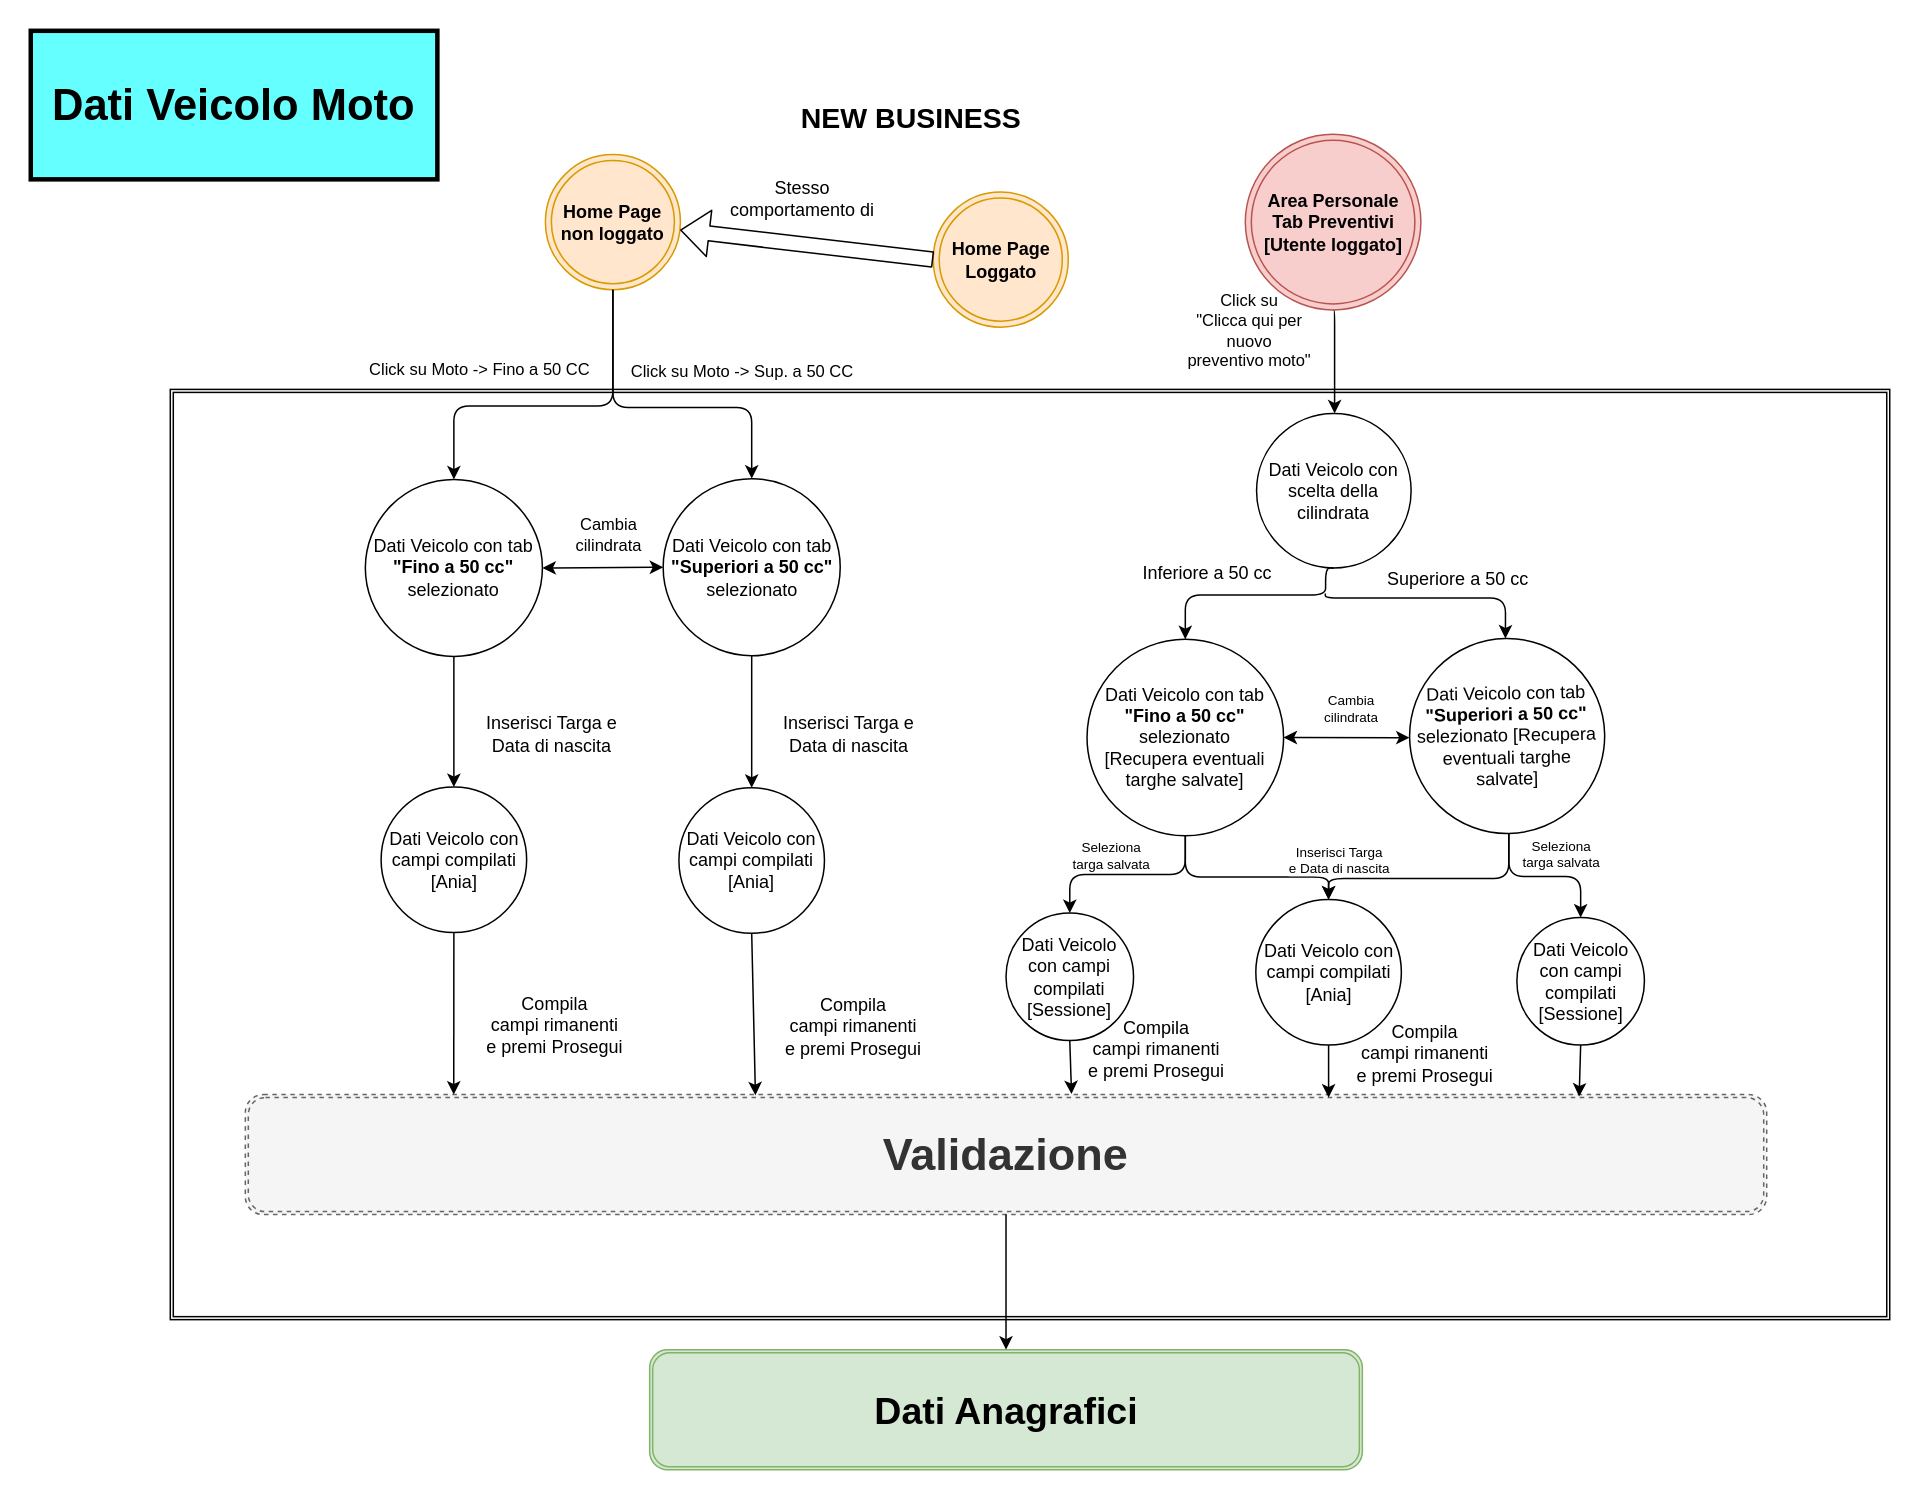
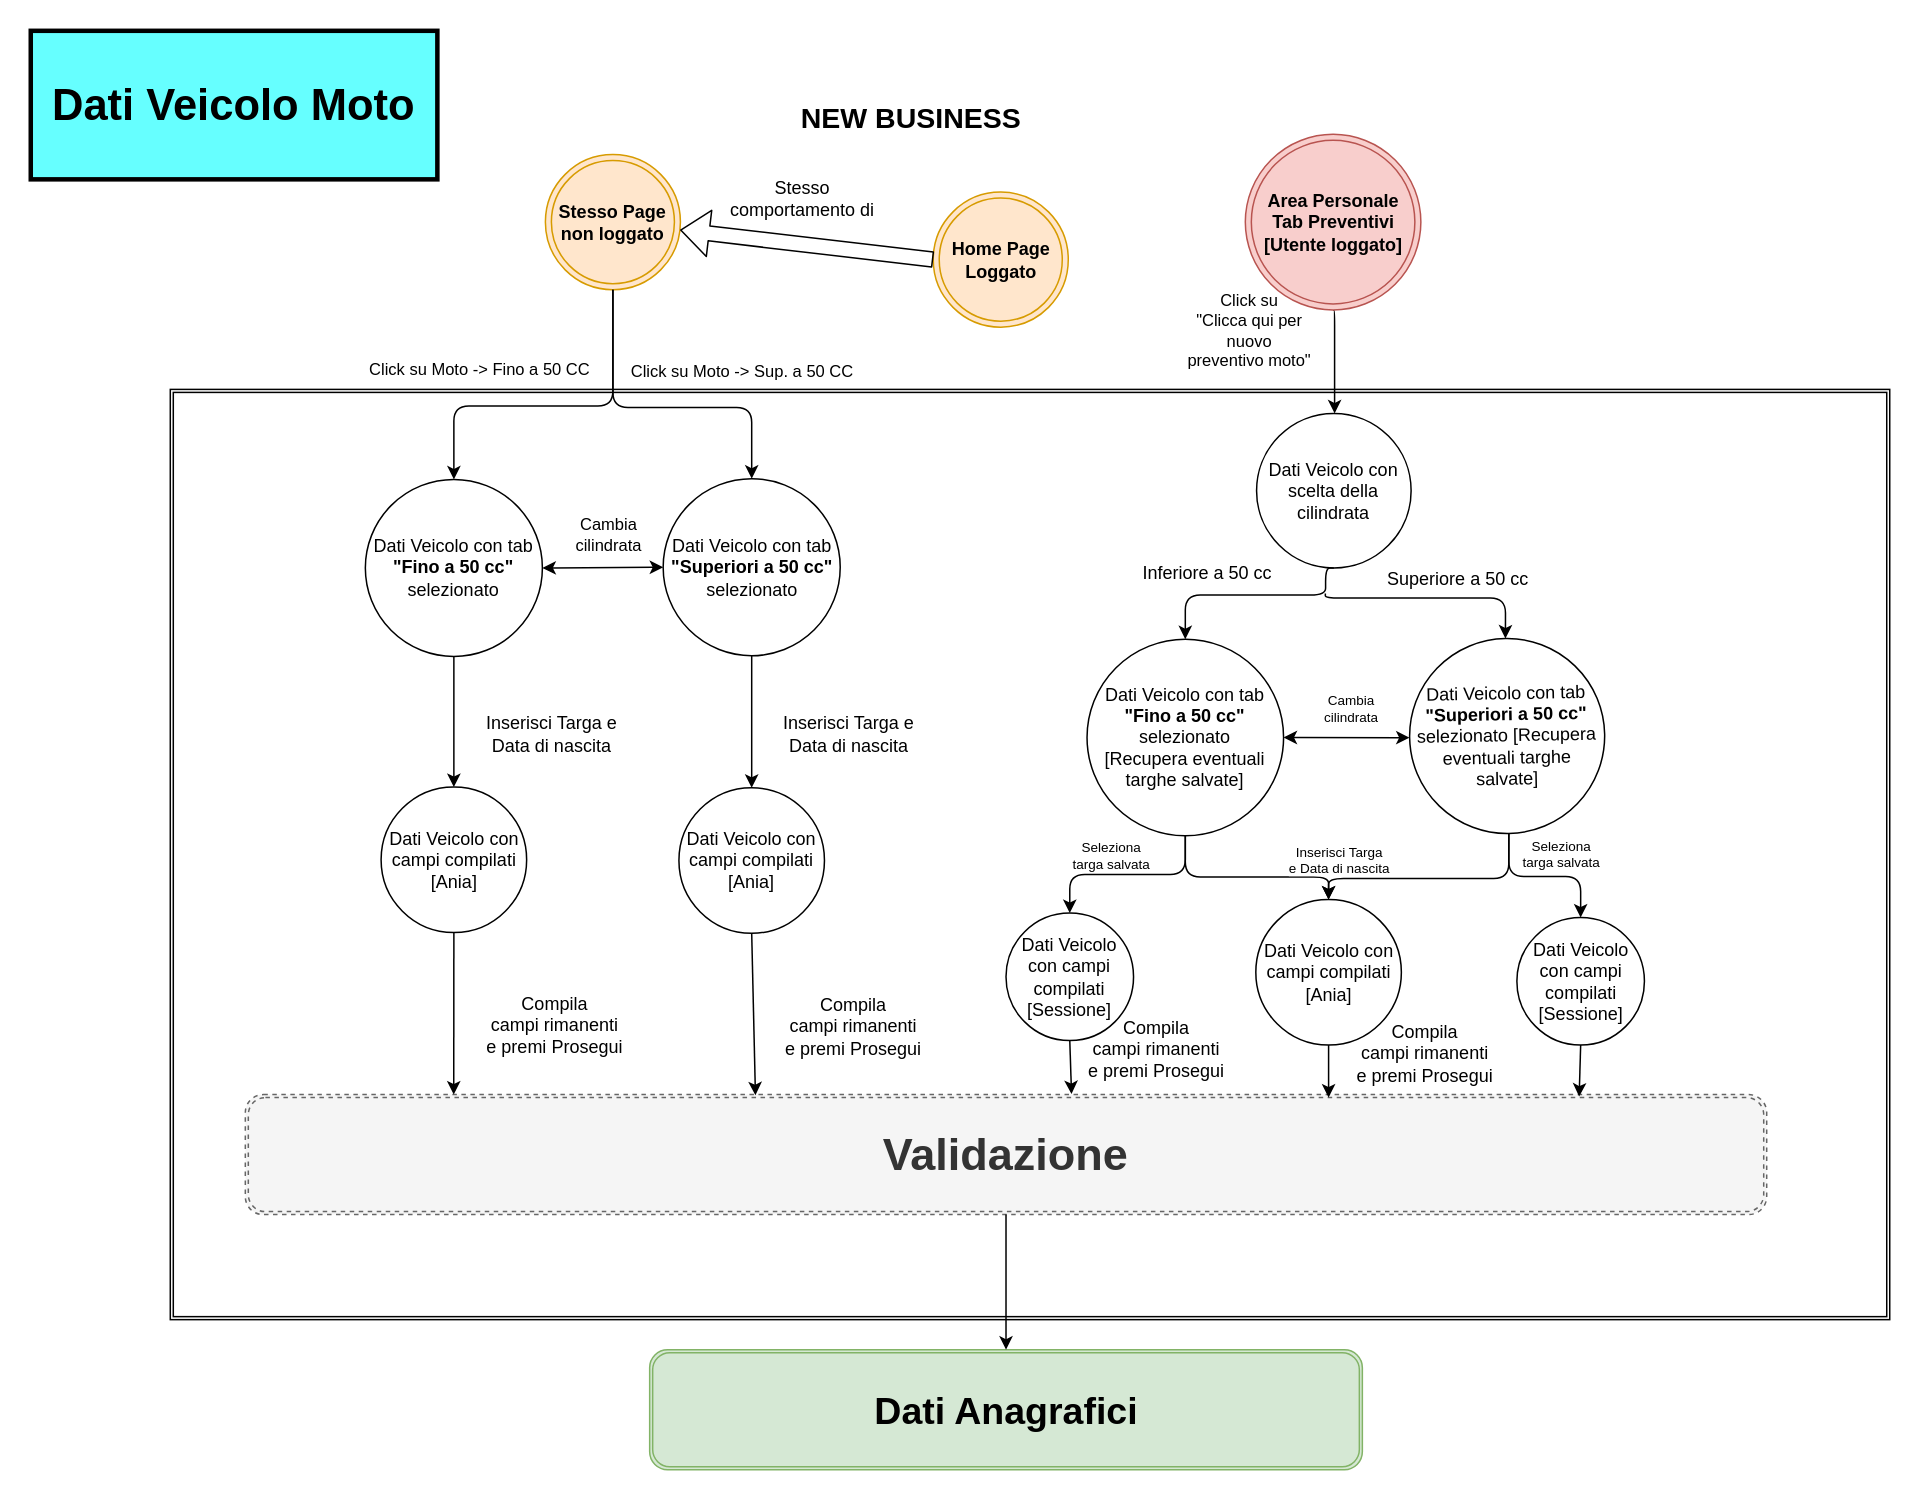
(613, 223) -> (613, 223)
